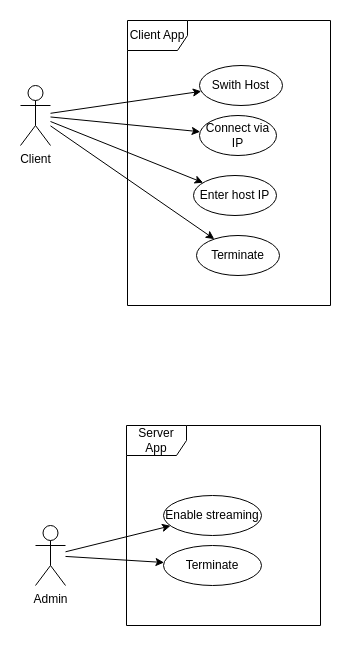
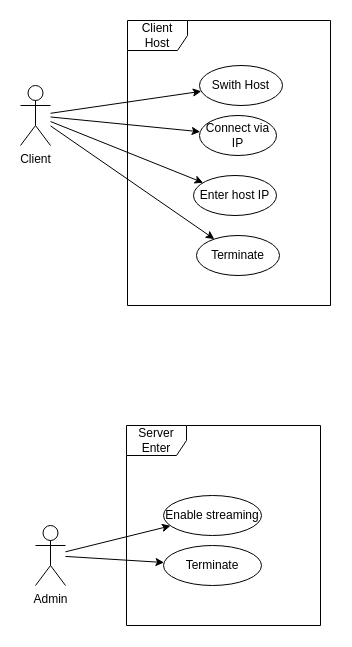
(158, 36) -> (158, 36)
(157, 441) -> (157, 441)
